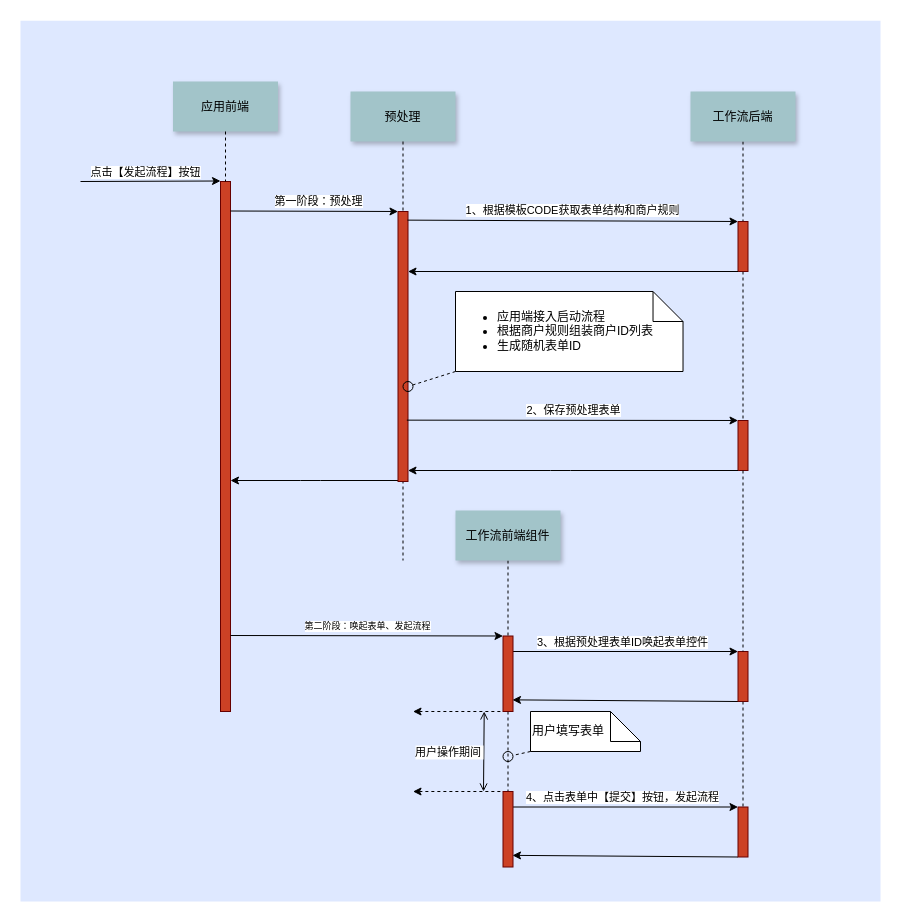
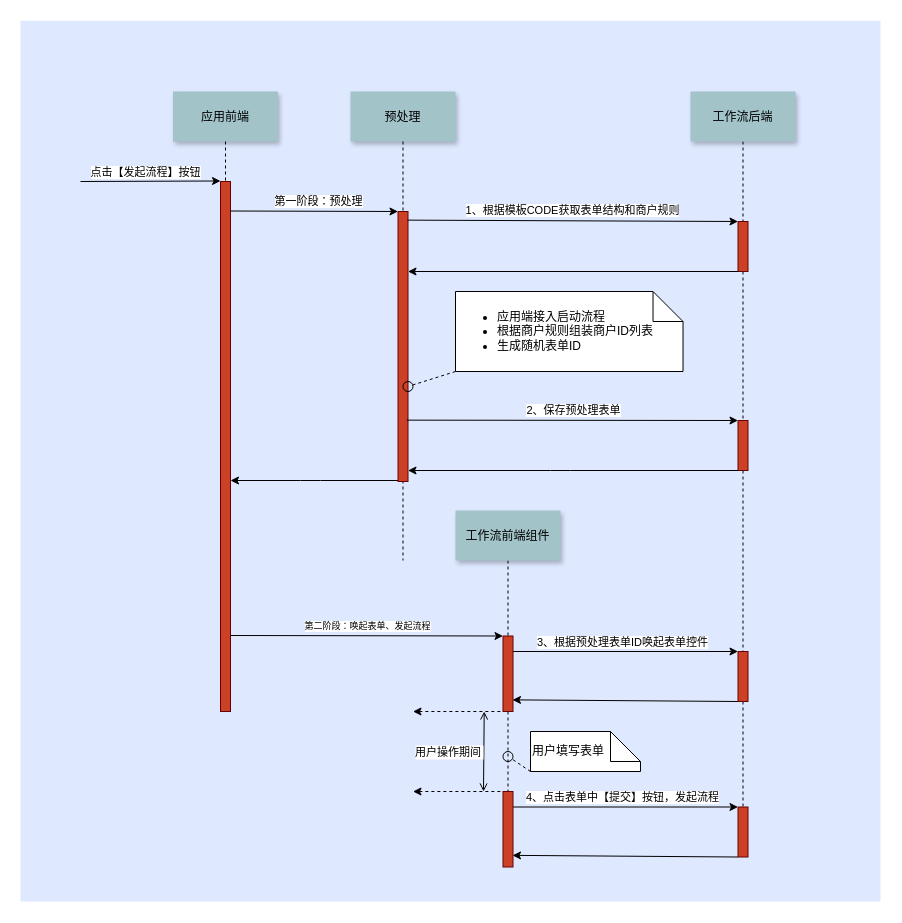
(226, 107) -> (226, 117)
(586, 732) -> (586, 752)
